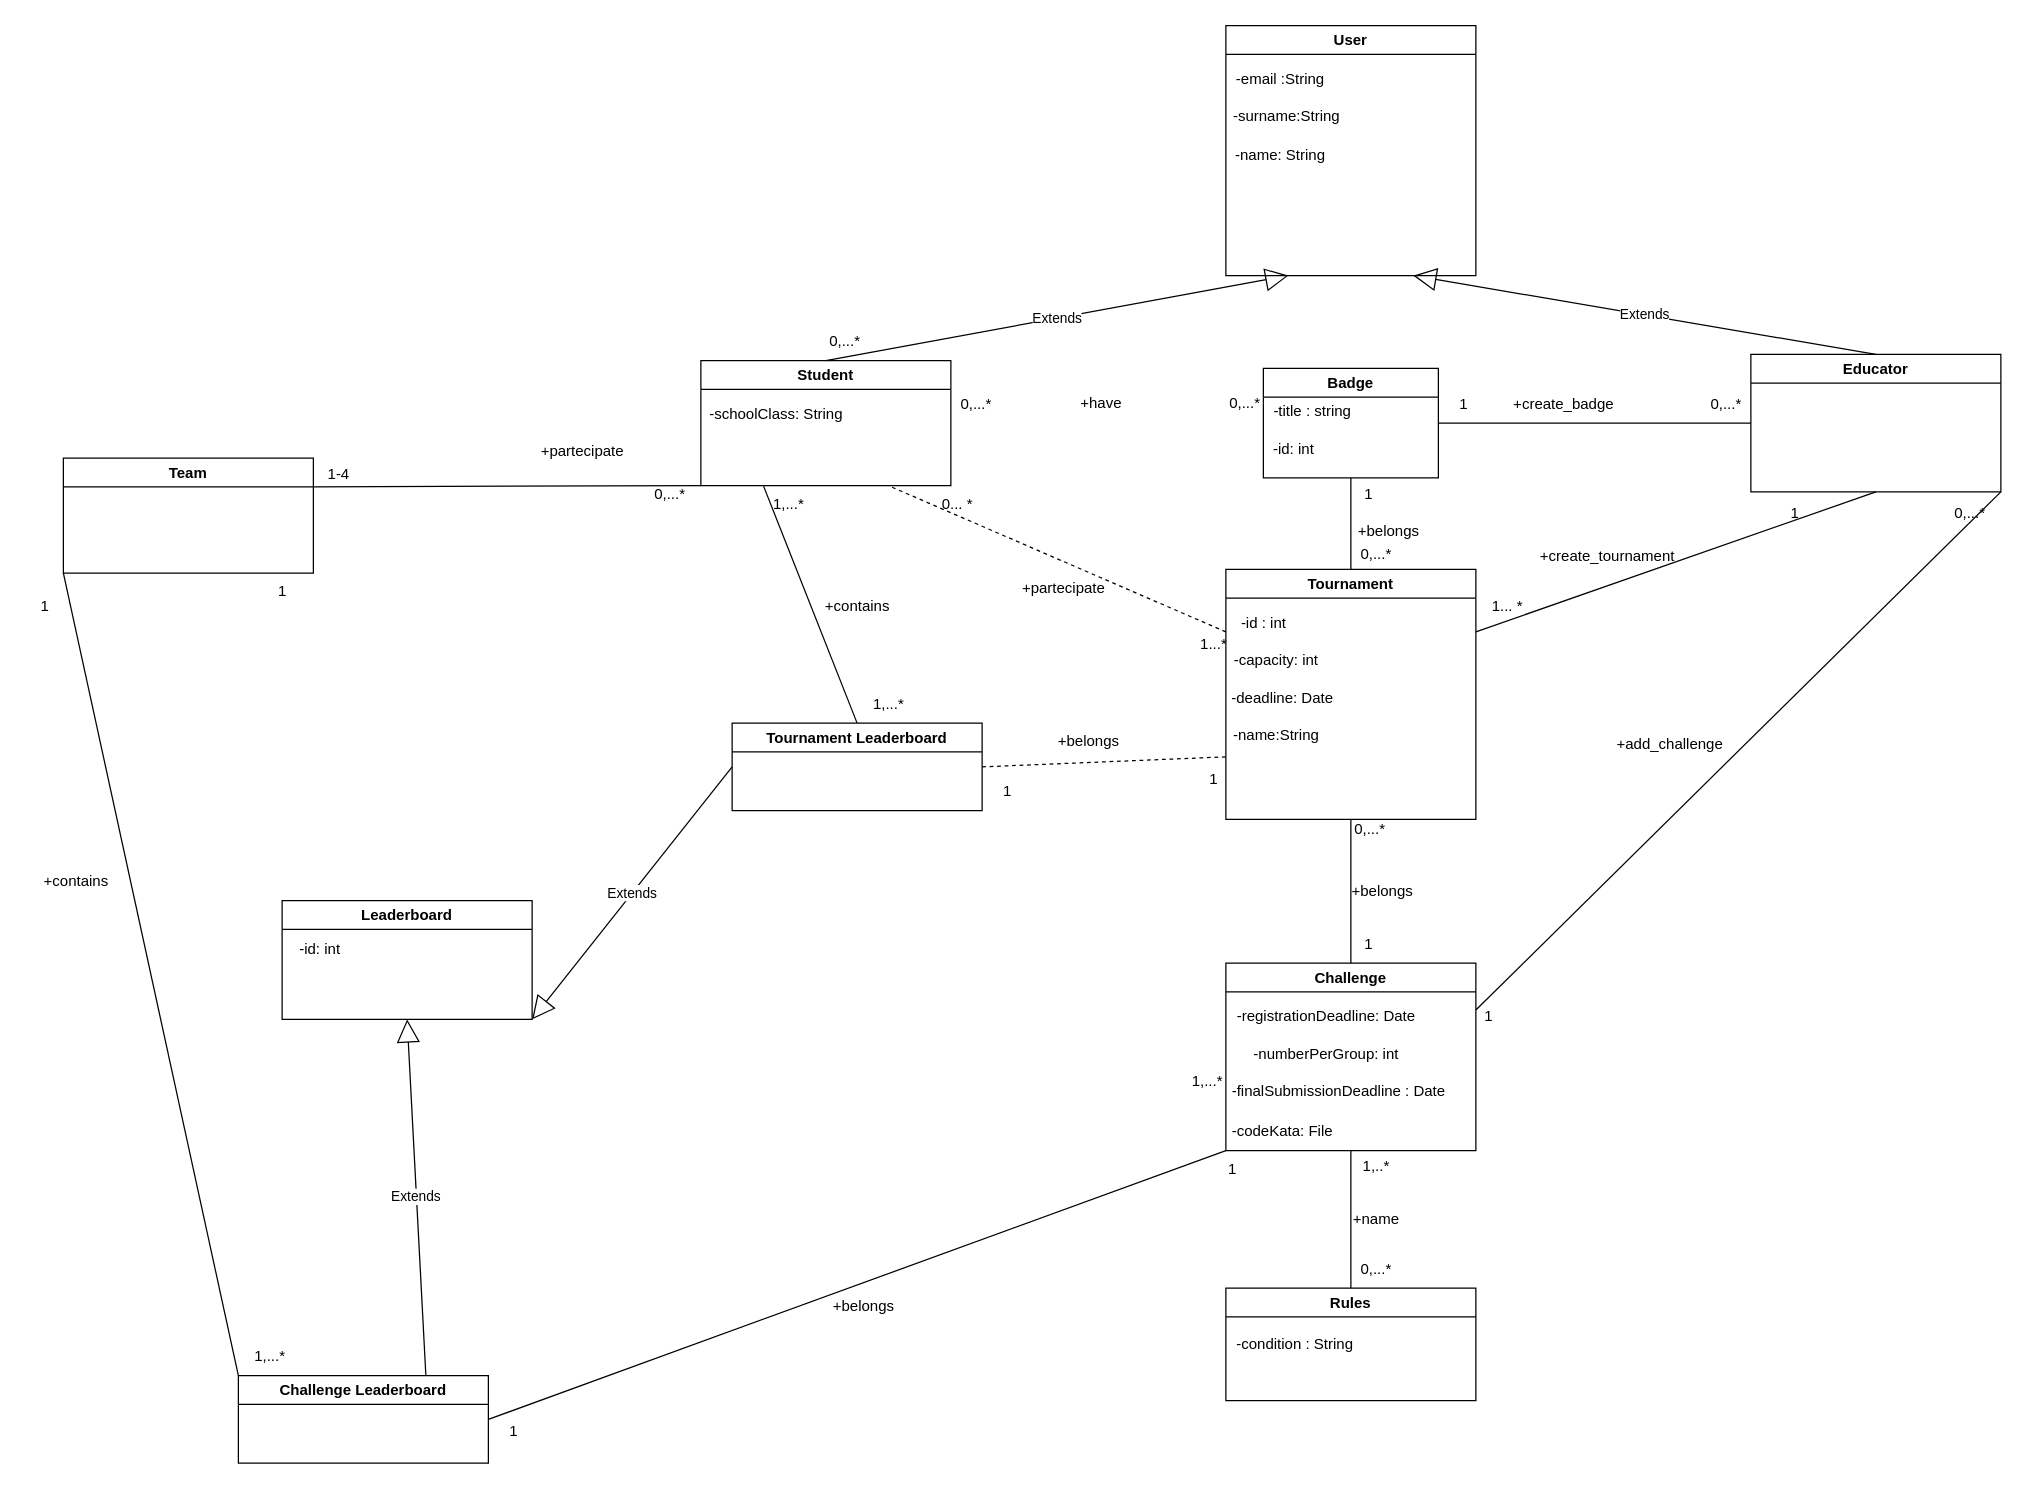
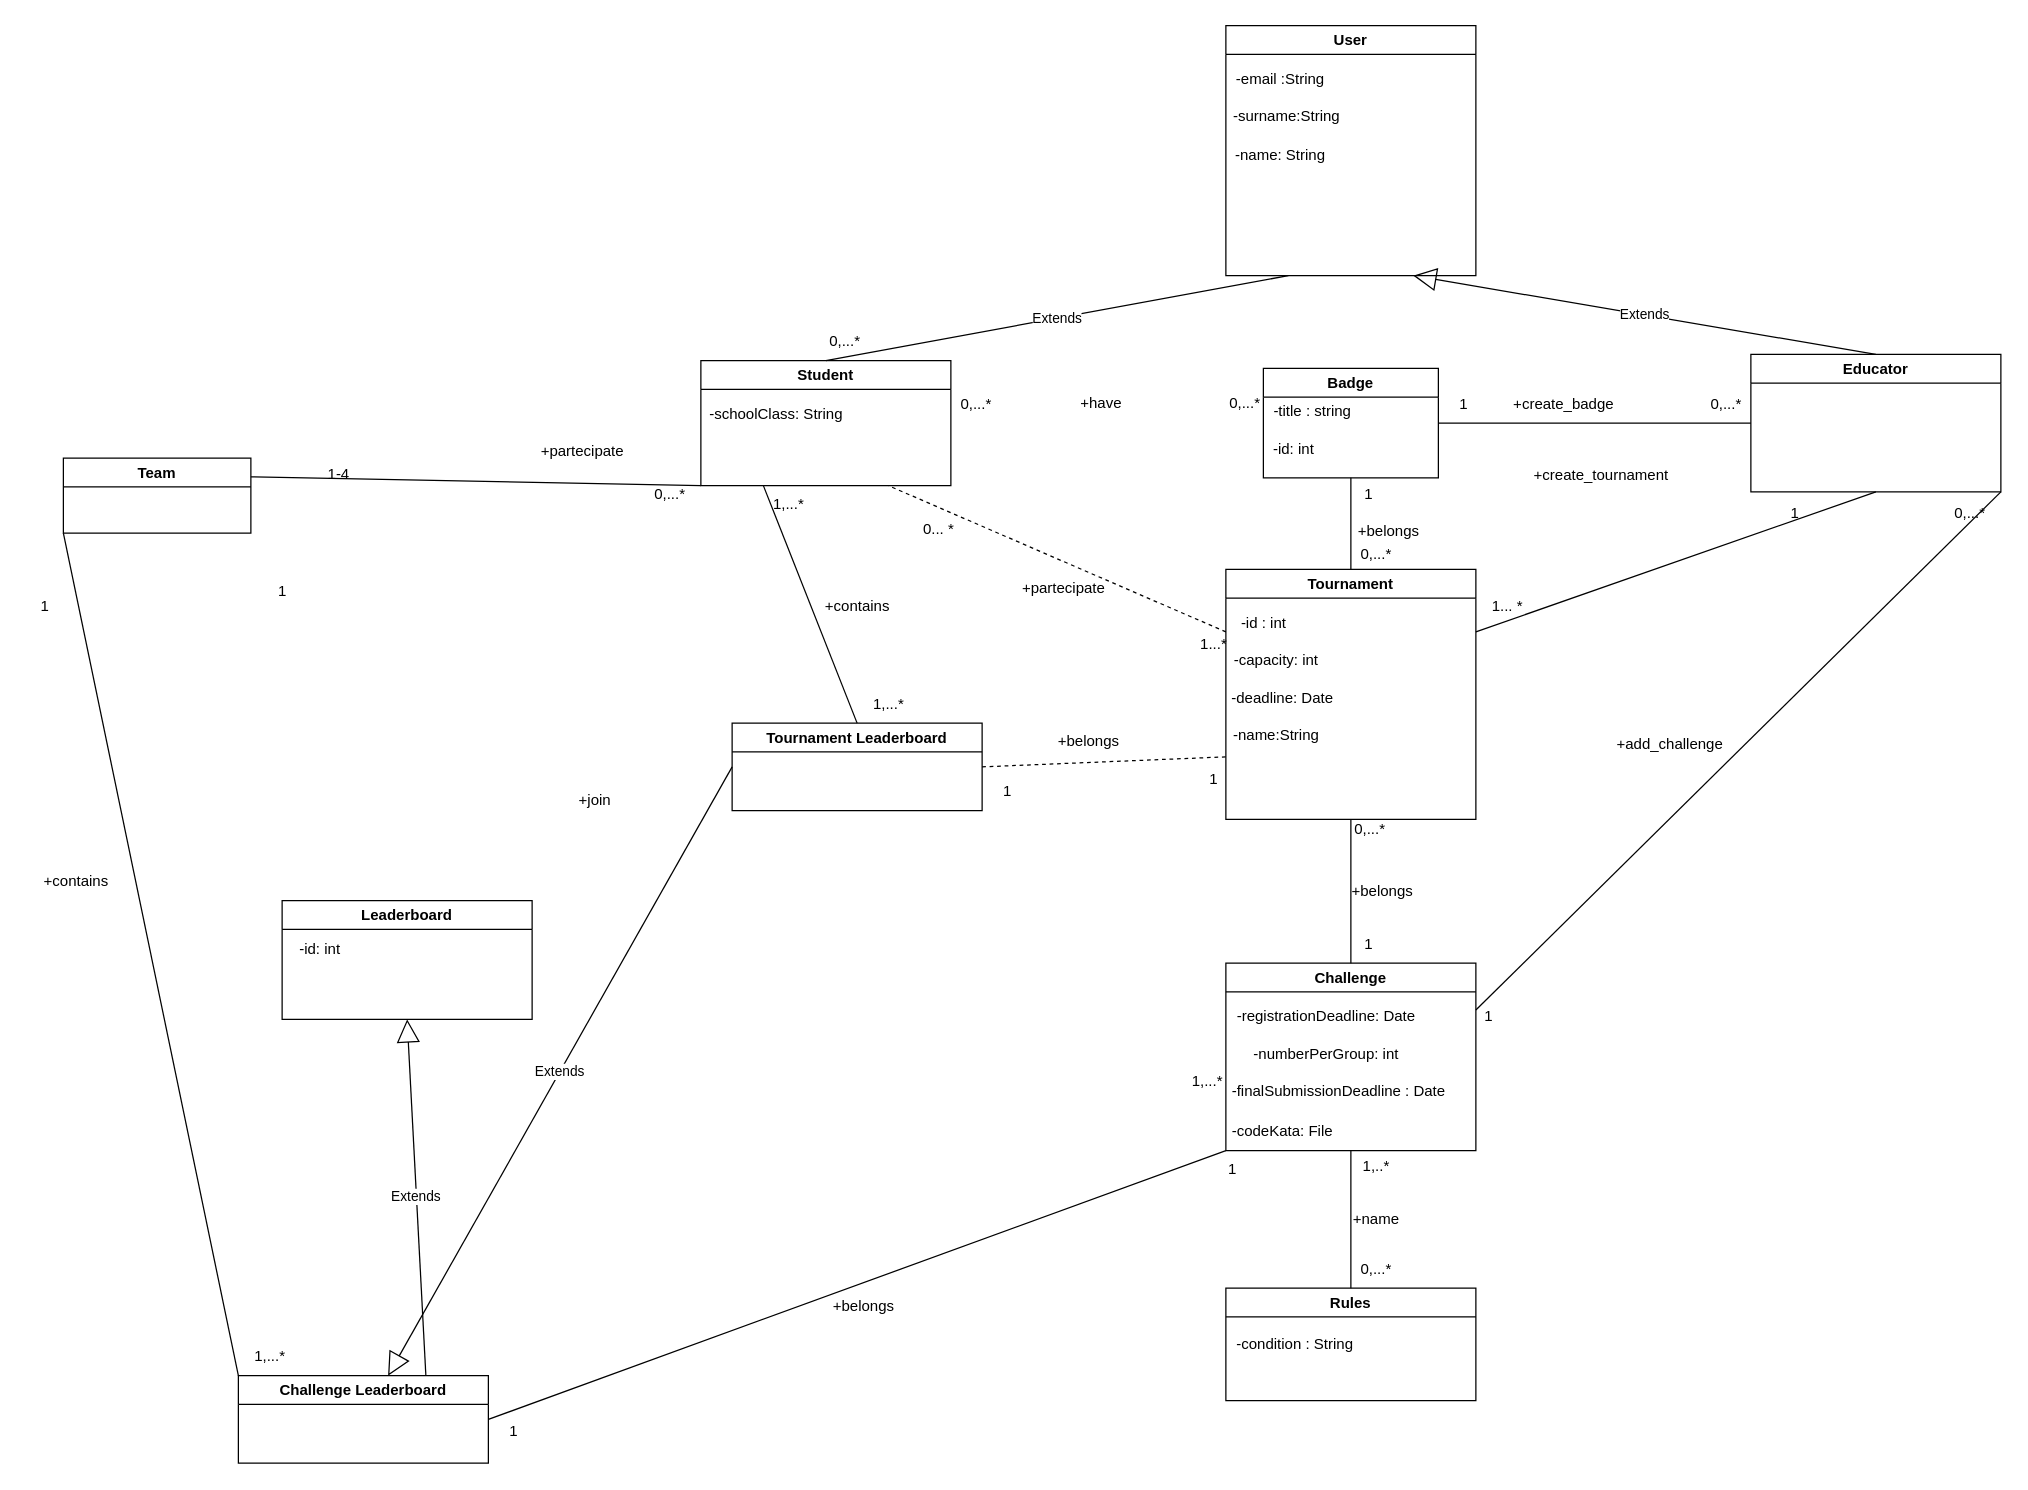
(1264, 280) -> (1269, 279)
(957, 504) -> (938, 529)
(188, 516) -> (157, 496)
(1607, 557) -> (1601, 476)
none -> (594, 801)
(638, 885) -> (577, 1041)
